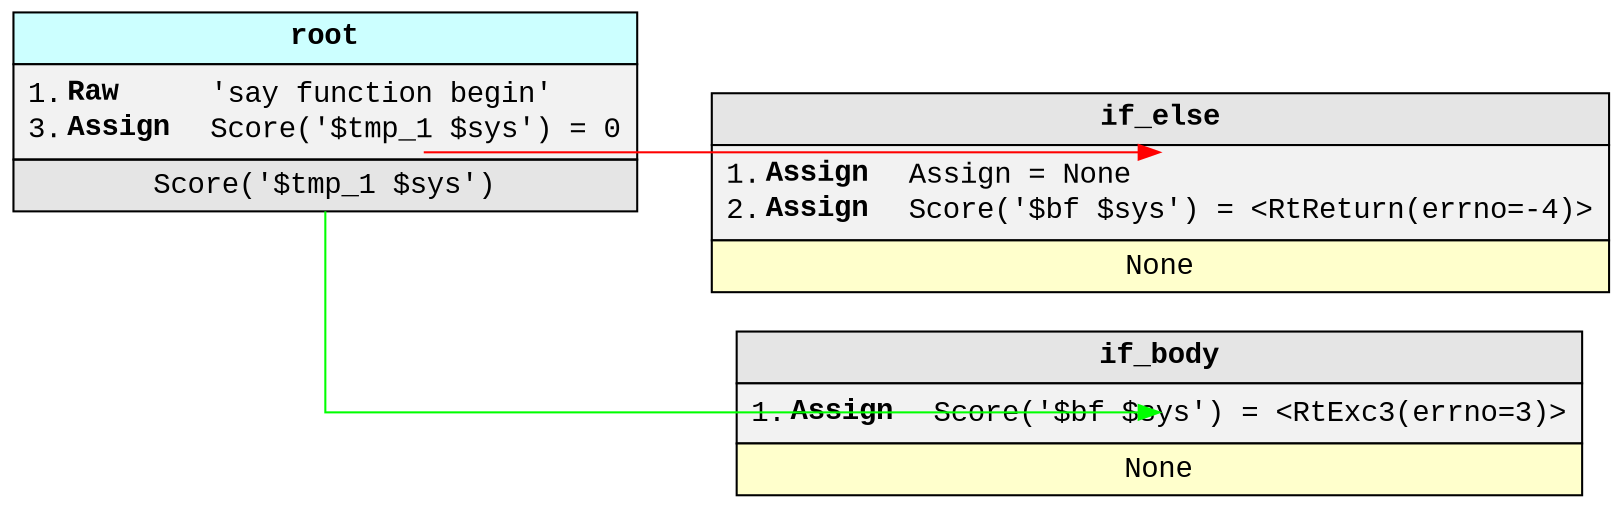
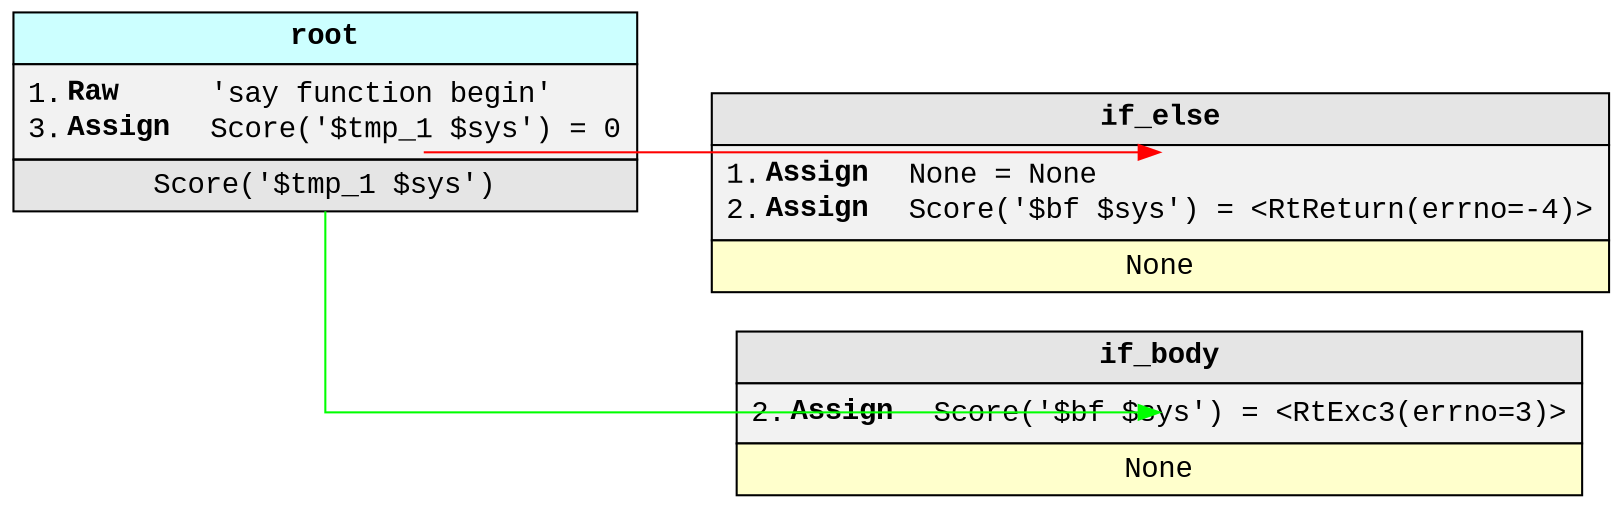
(1021, 174) -> (1003, 174)
(769, 412) -> (769, 412)
